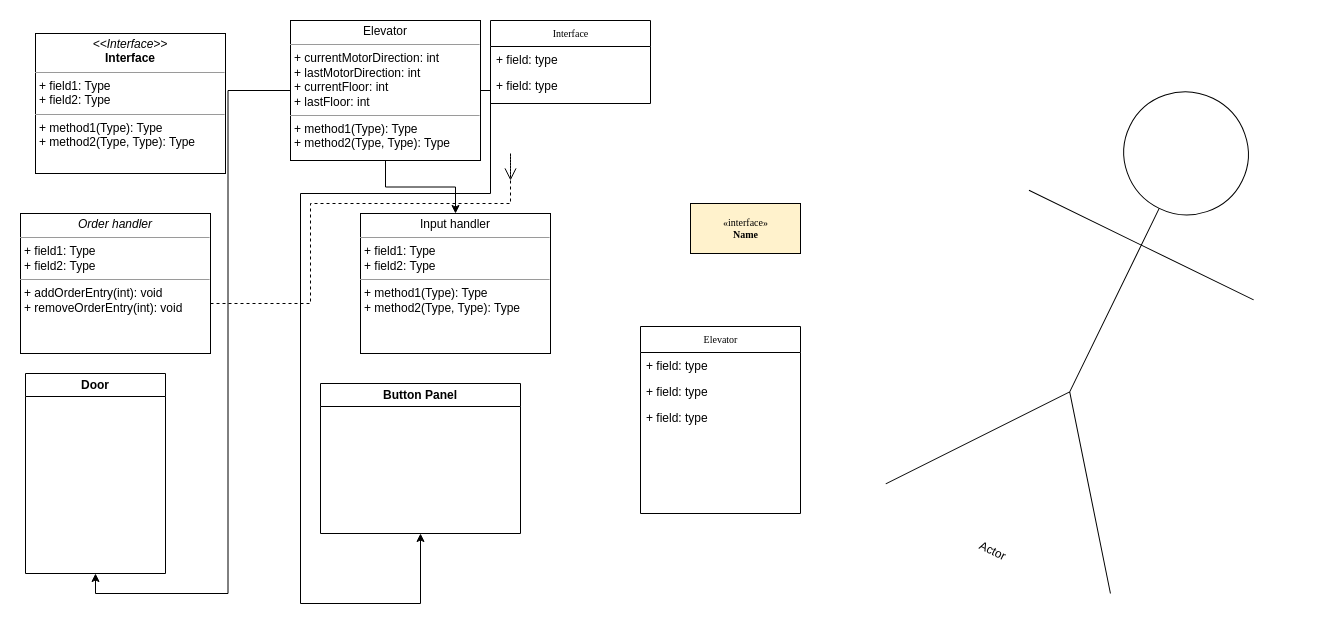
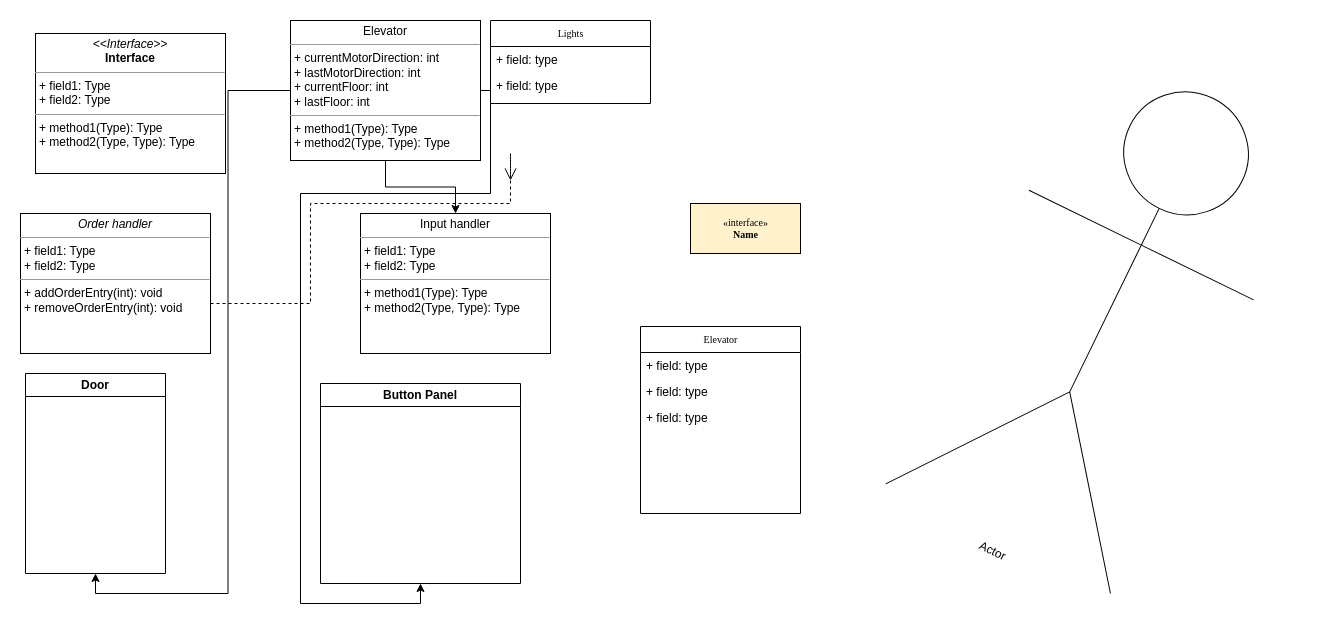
(571, 34) -> (571, 34)
(421, 459) -> (421, 484)
